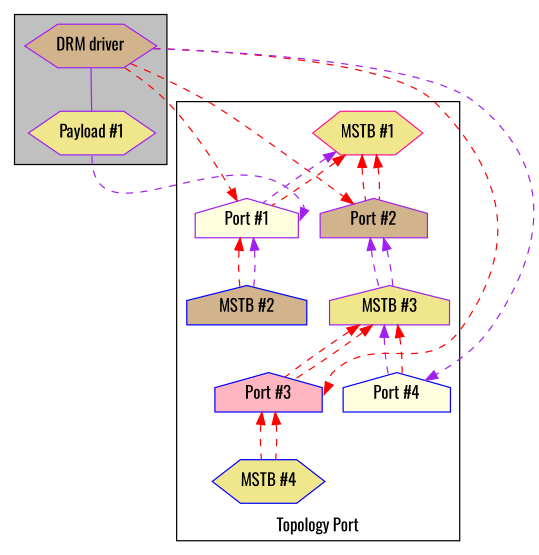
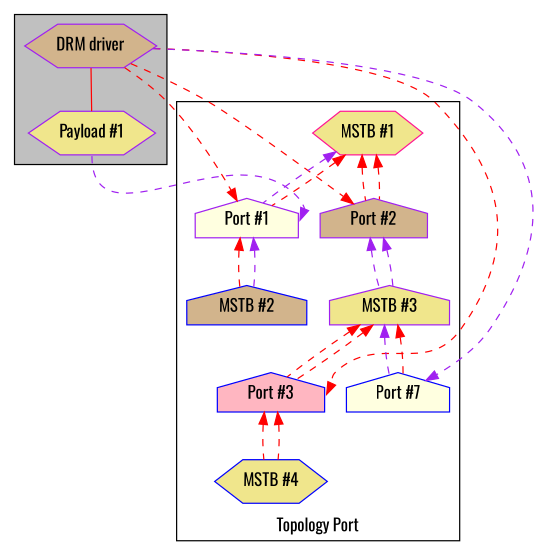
(91, 90) -> (91, 90)
(397, 394) -> (398, 394)
